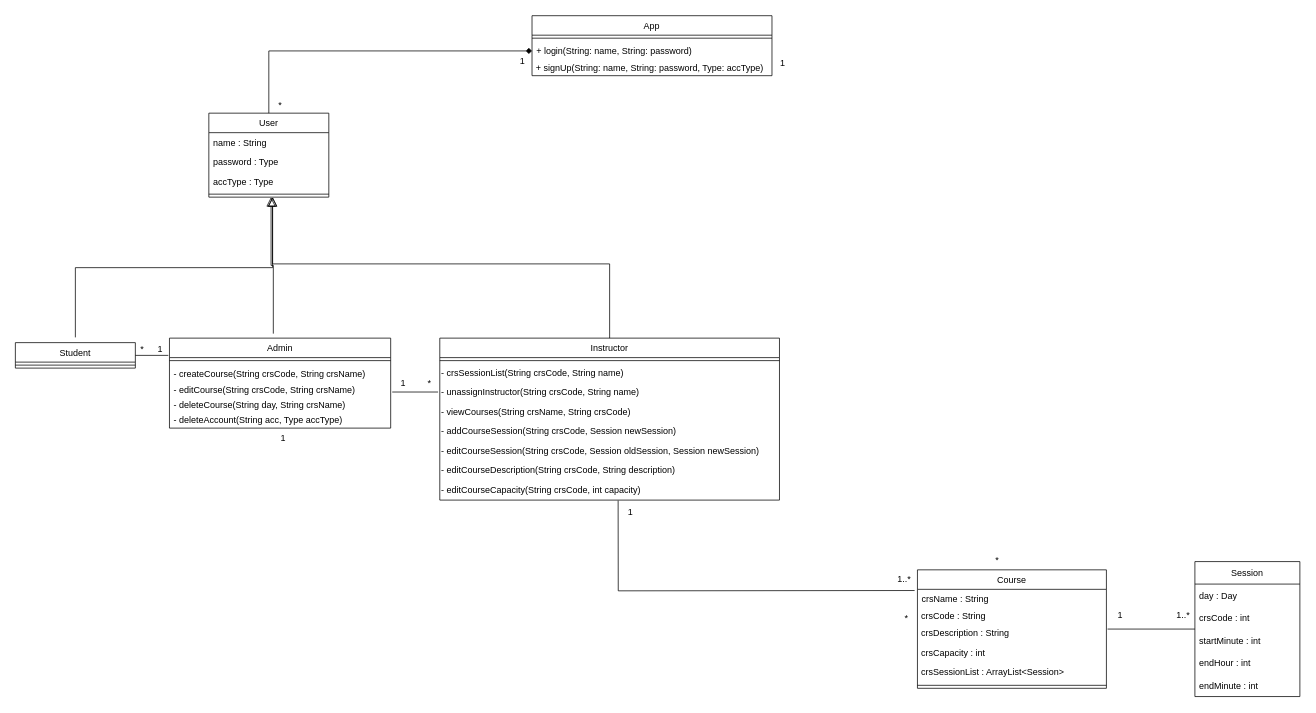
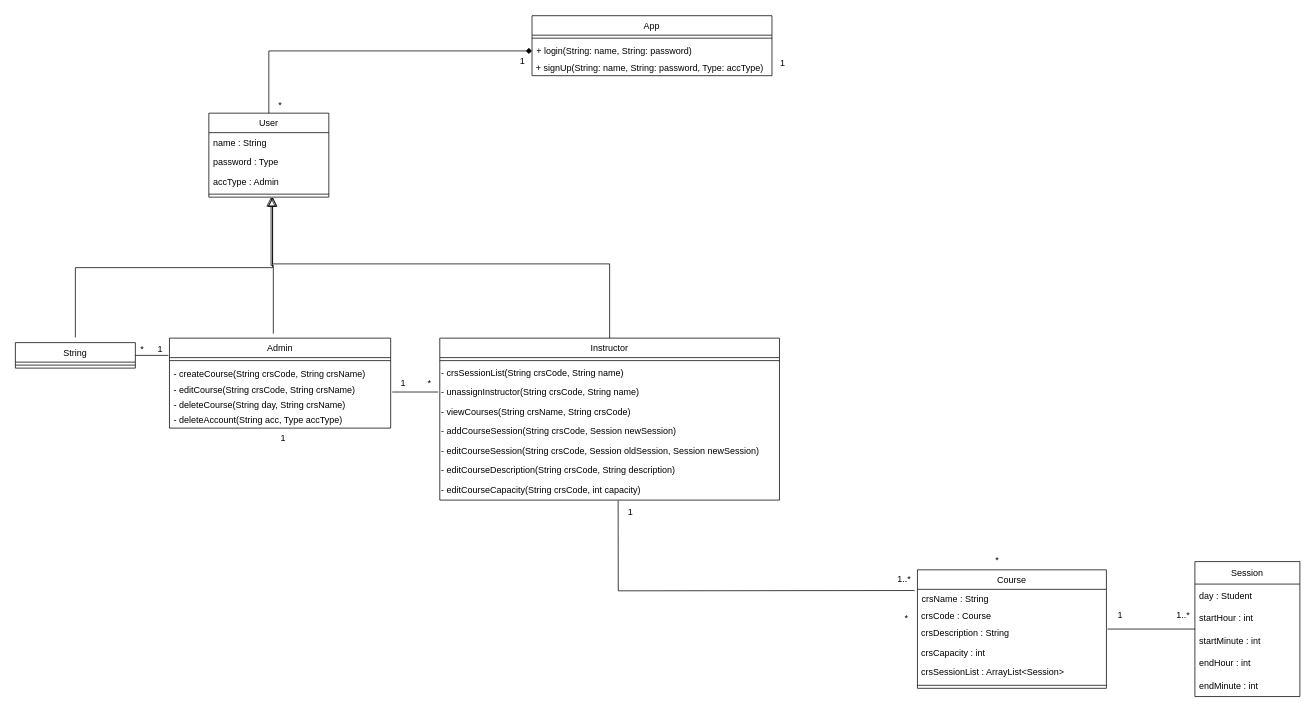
(245, 182) -> (246, 182)
(75, 353) -> (75, 353)
(1218, 596) -> (1229, 596)
(955, 616) -> (956, 616)
(1227, 618) -> (1232, 618)
